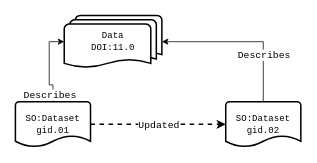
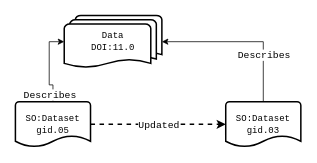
(53, 124) -> (53, 124)
(263, 124) -> (263, 124)
